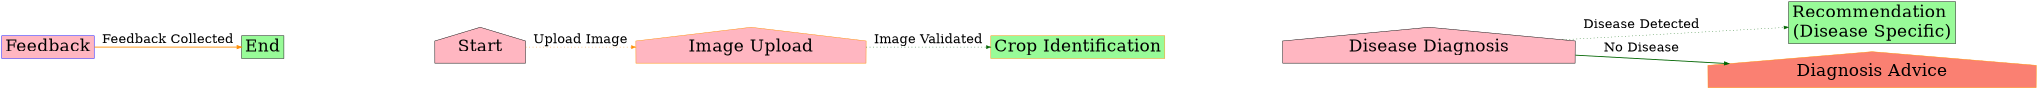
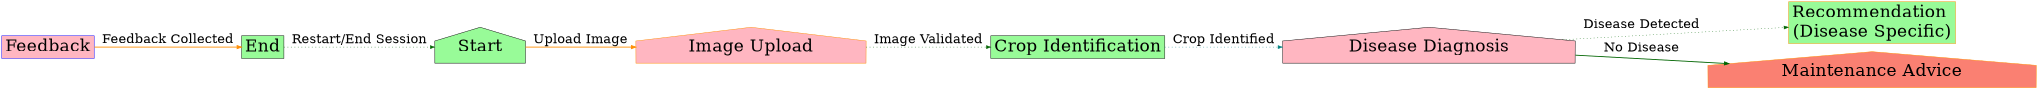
(1872, 23) -> (1872, 23)
none -> (357, 47)
(480, 47) -> (480, 47)
(578, 47) -> (578, 47)
(1078, 47) -> (1078, 47)
none -> (1221, 47)
(1872, 72) -> (1872, 72)
